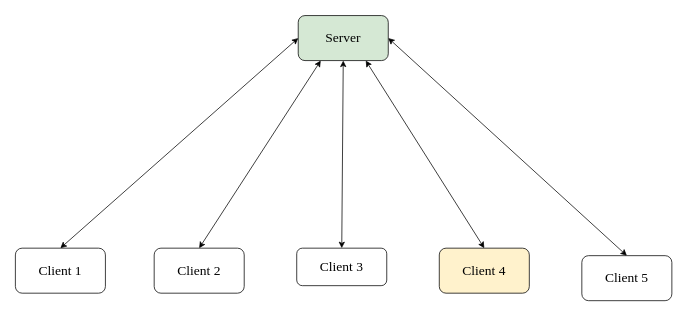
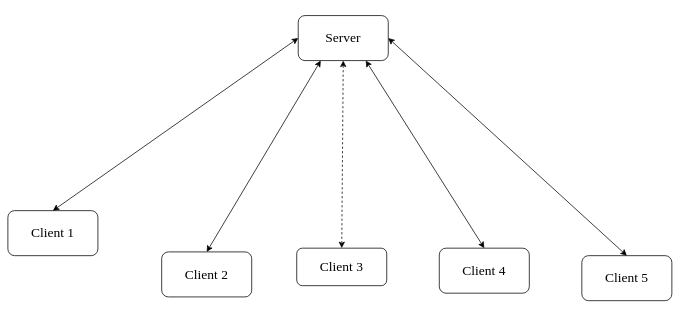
(343, 38) -> (343, 38)
(342, 155) -> (342, 155)
(60, 270) -> (53, 233)
(199, 270) -> (207, 274)
(484, 270) -> (484, 270)
